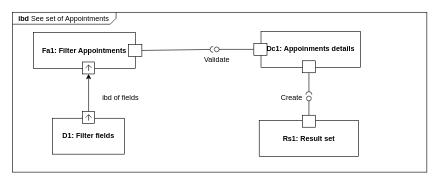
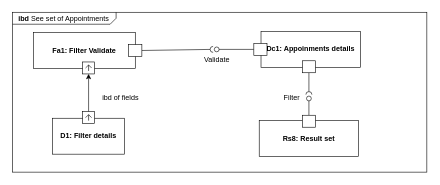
(84, 51) -> (84, 51)
(292, 98) -> (292, 98)
(89, 137) -> (89, 137)
(309, 139) -> (309, 139)
